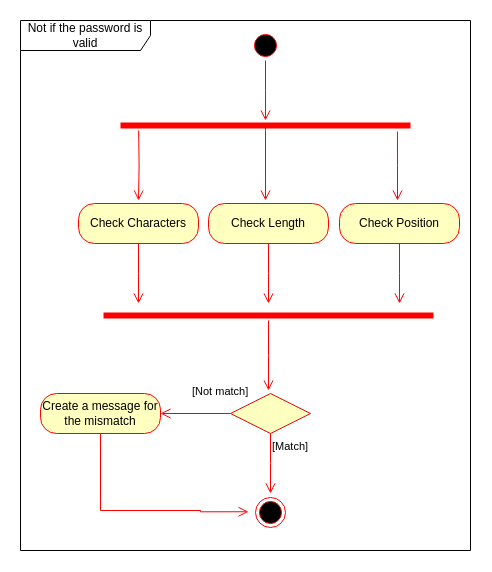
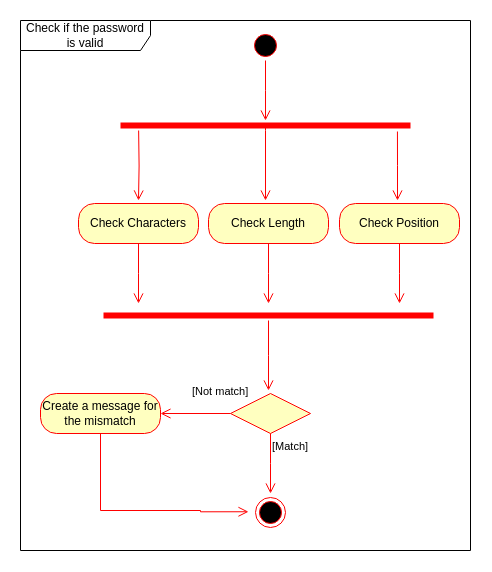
(86, 36) -> (86, 36)
